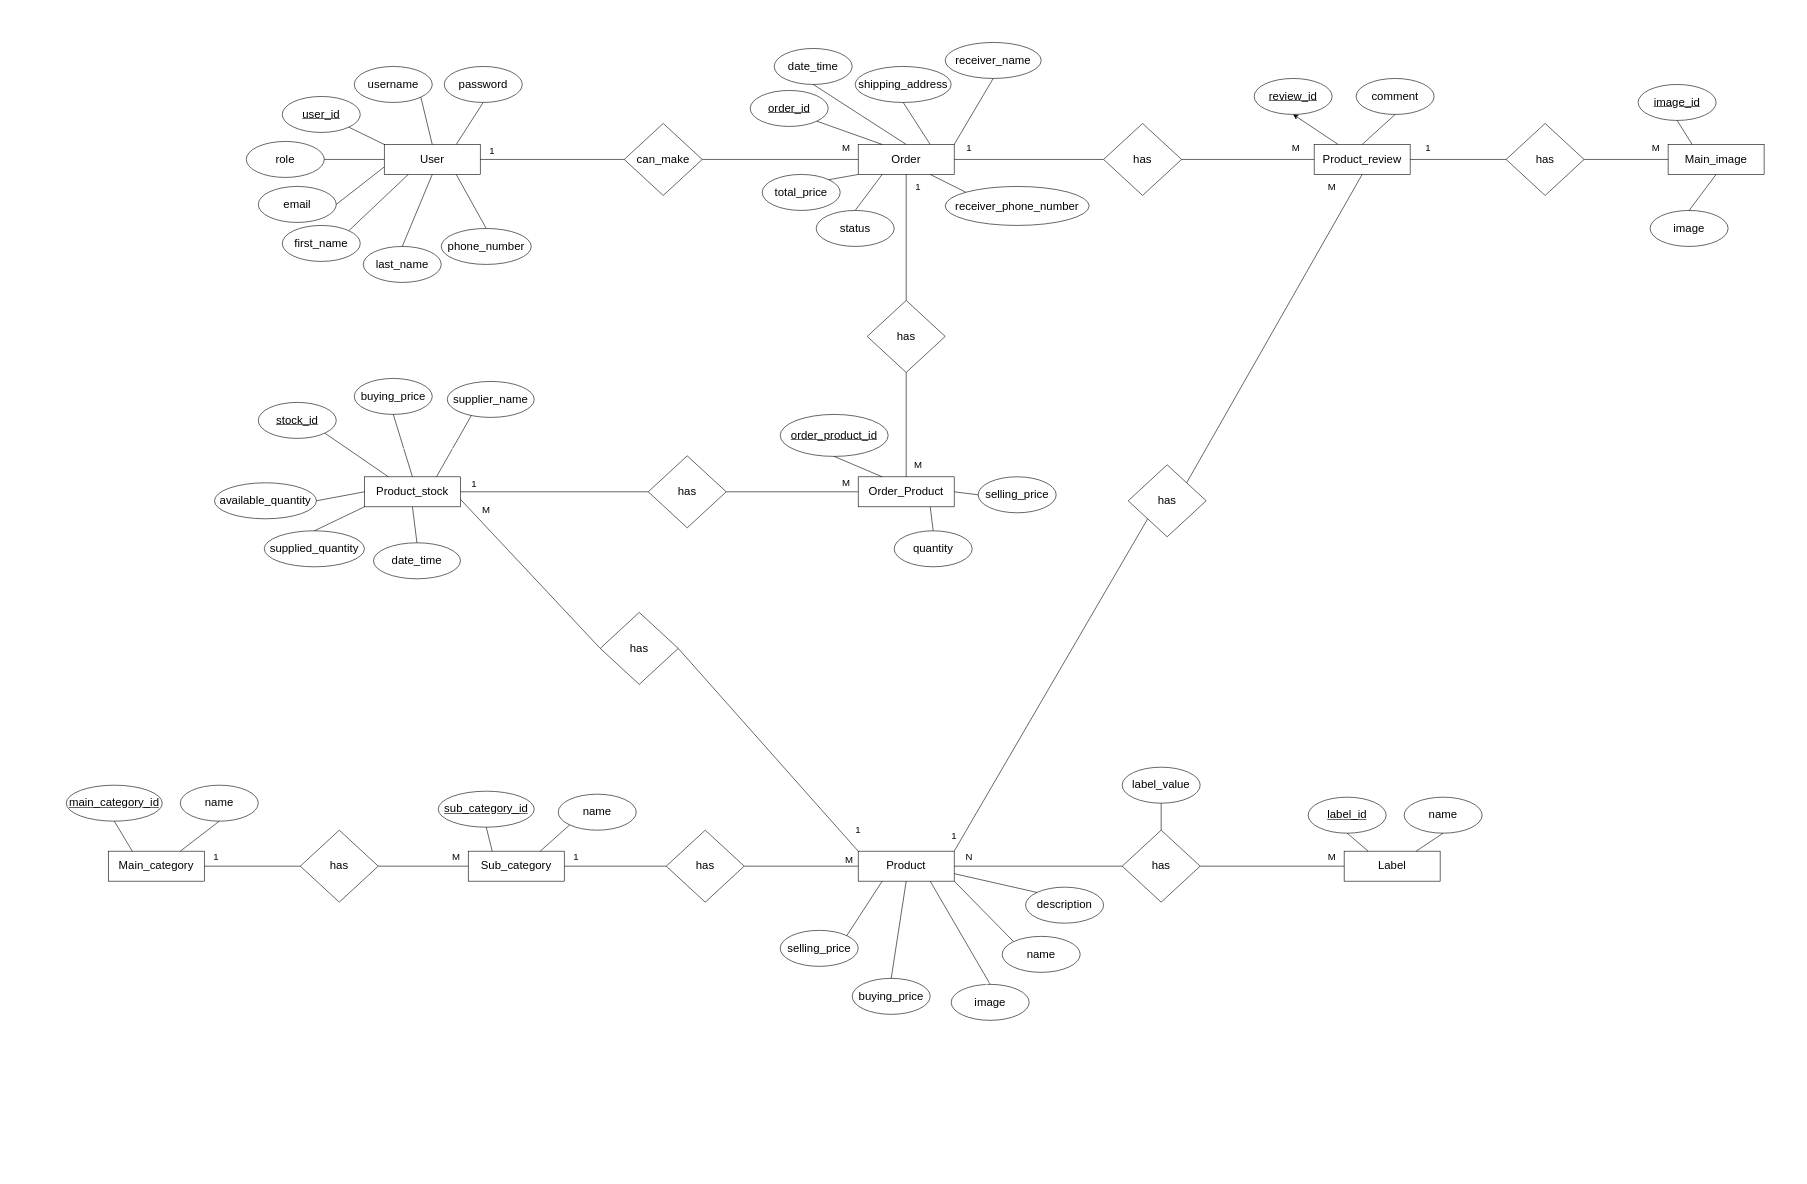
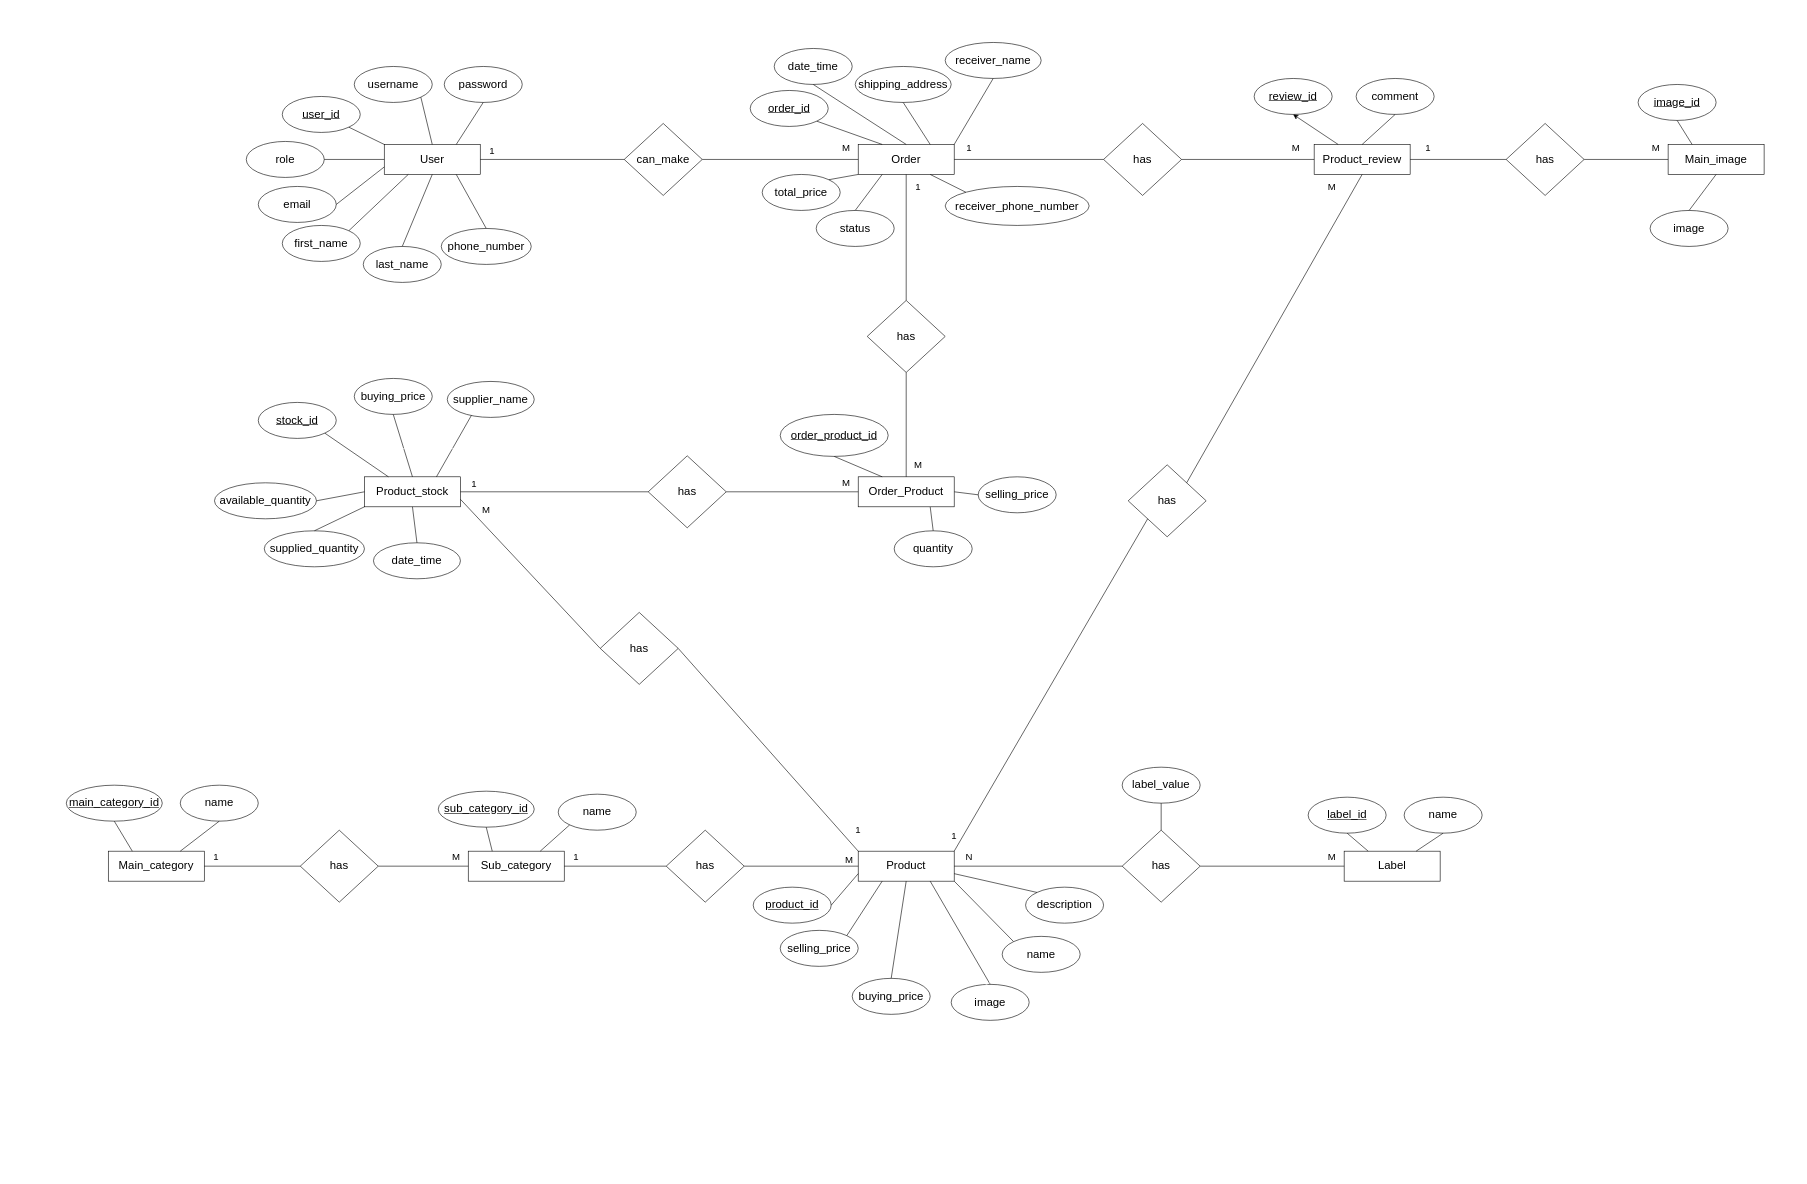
none -> (845, 889)
none -> (792, 905)
